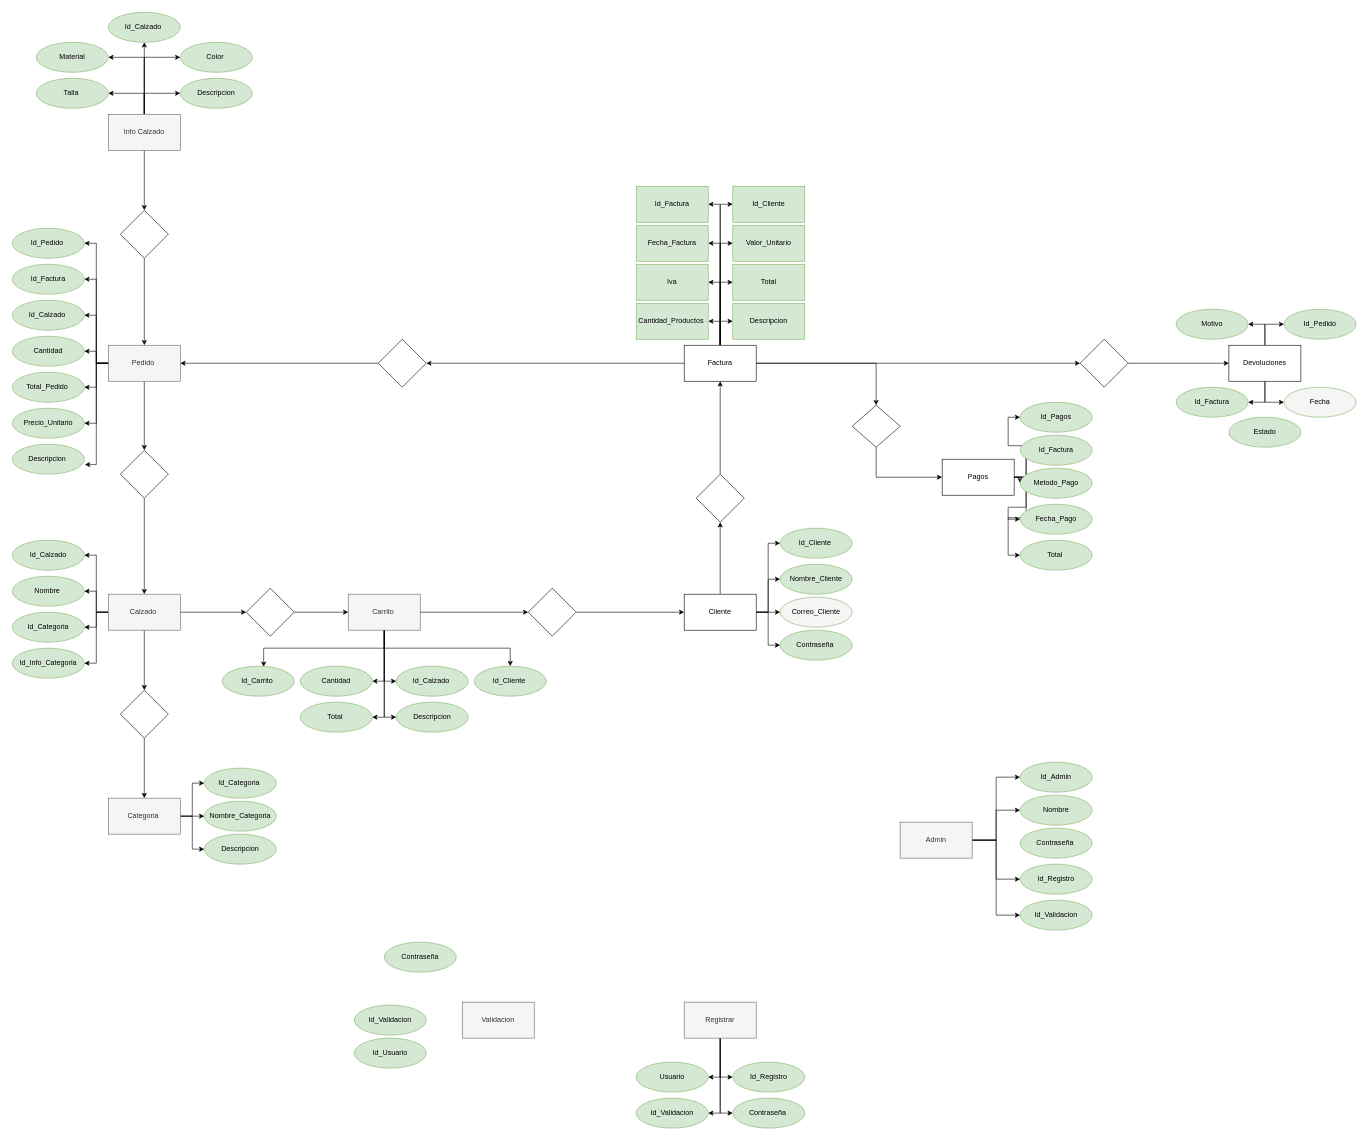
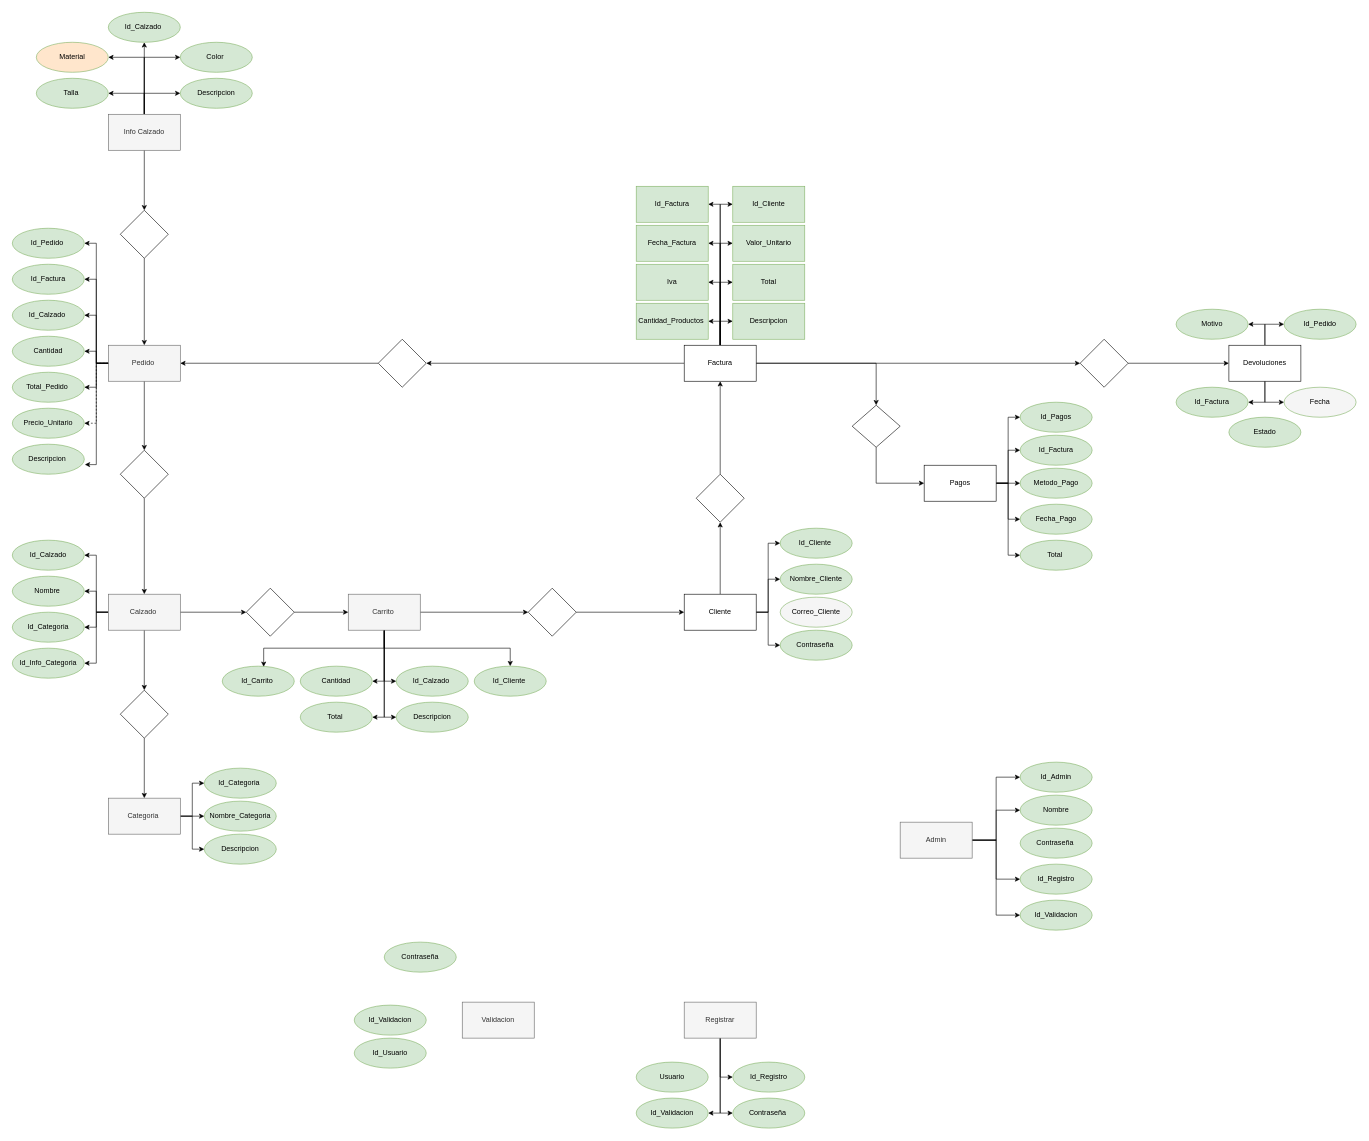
(72, 57) -> (72, 57)
(91, 423) -> (91, 423)
(978, 477) -> (960, 483)
(774, 612) -> none
(713, 1077) -> none
